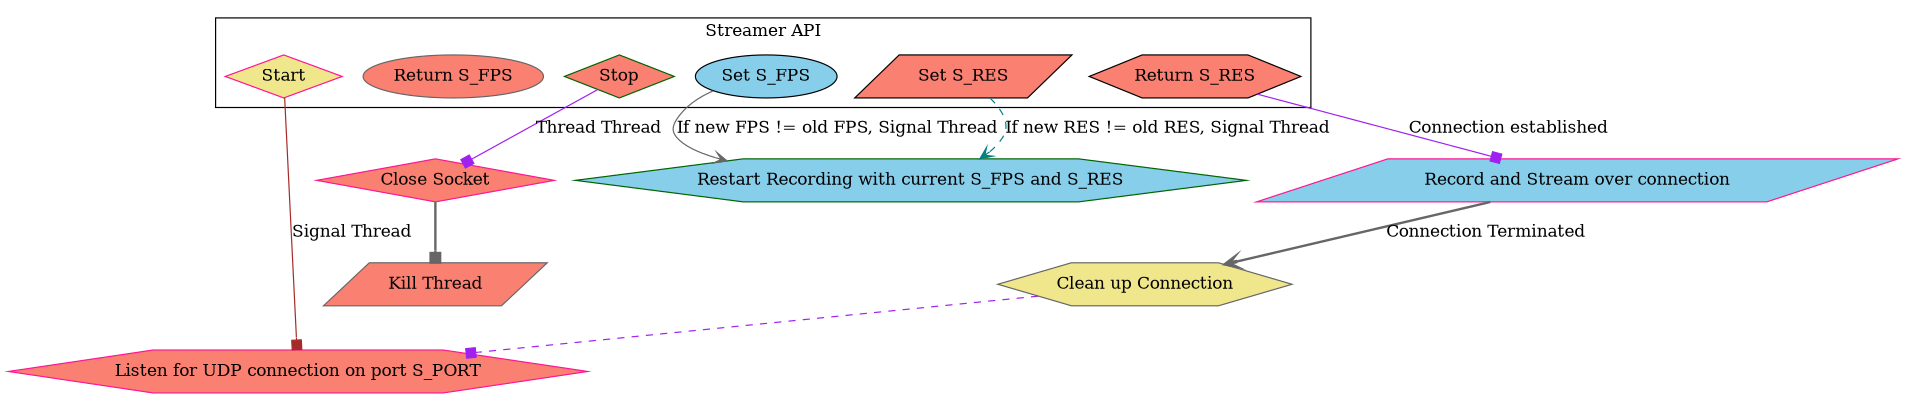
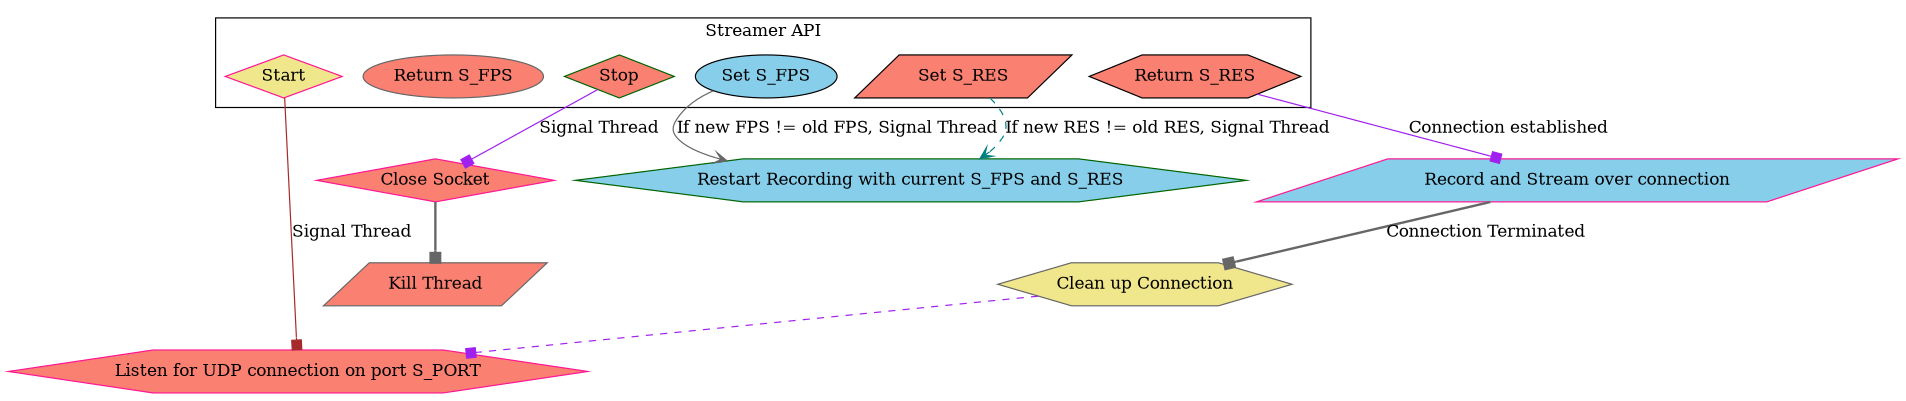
(599, 128) -> (599, 128)
(1363, 232) -> (1363, 232)
